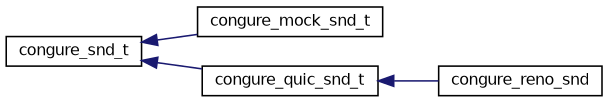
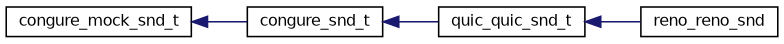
(177, 37) -> (227, 22)
(290, 81) -> (512, 22)
(520, 81) -> (709, 22)
